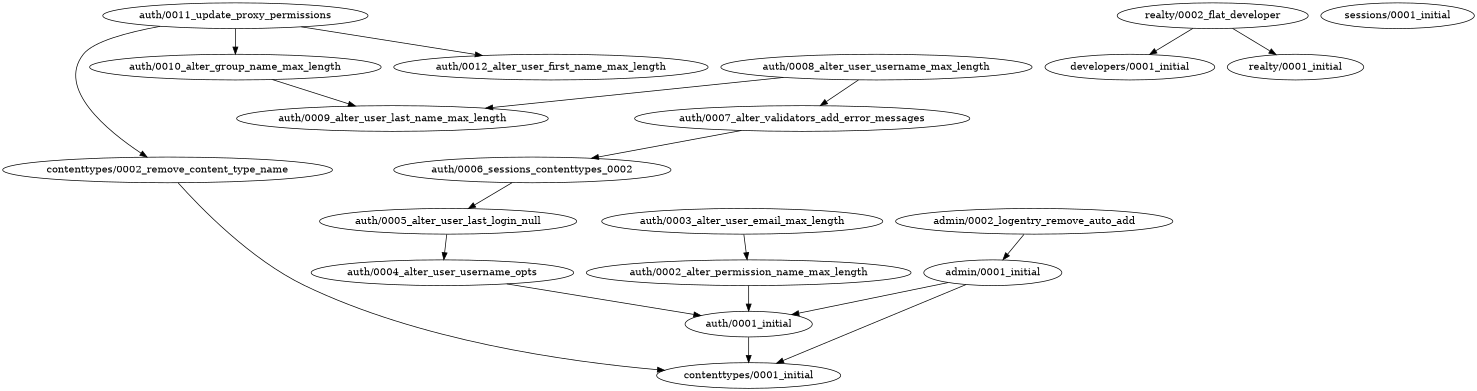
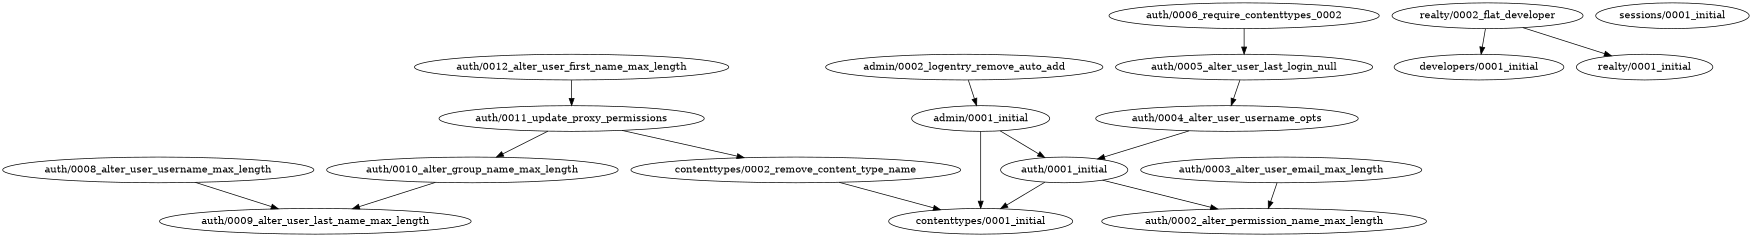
(388, 41) -> (572, 89)
(802, 119) -> none
(532, 170) -> (1244, 16)
(749, 295) -> (1157, 194)
